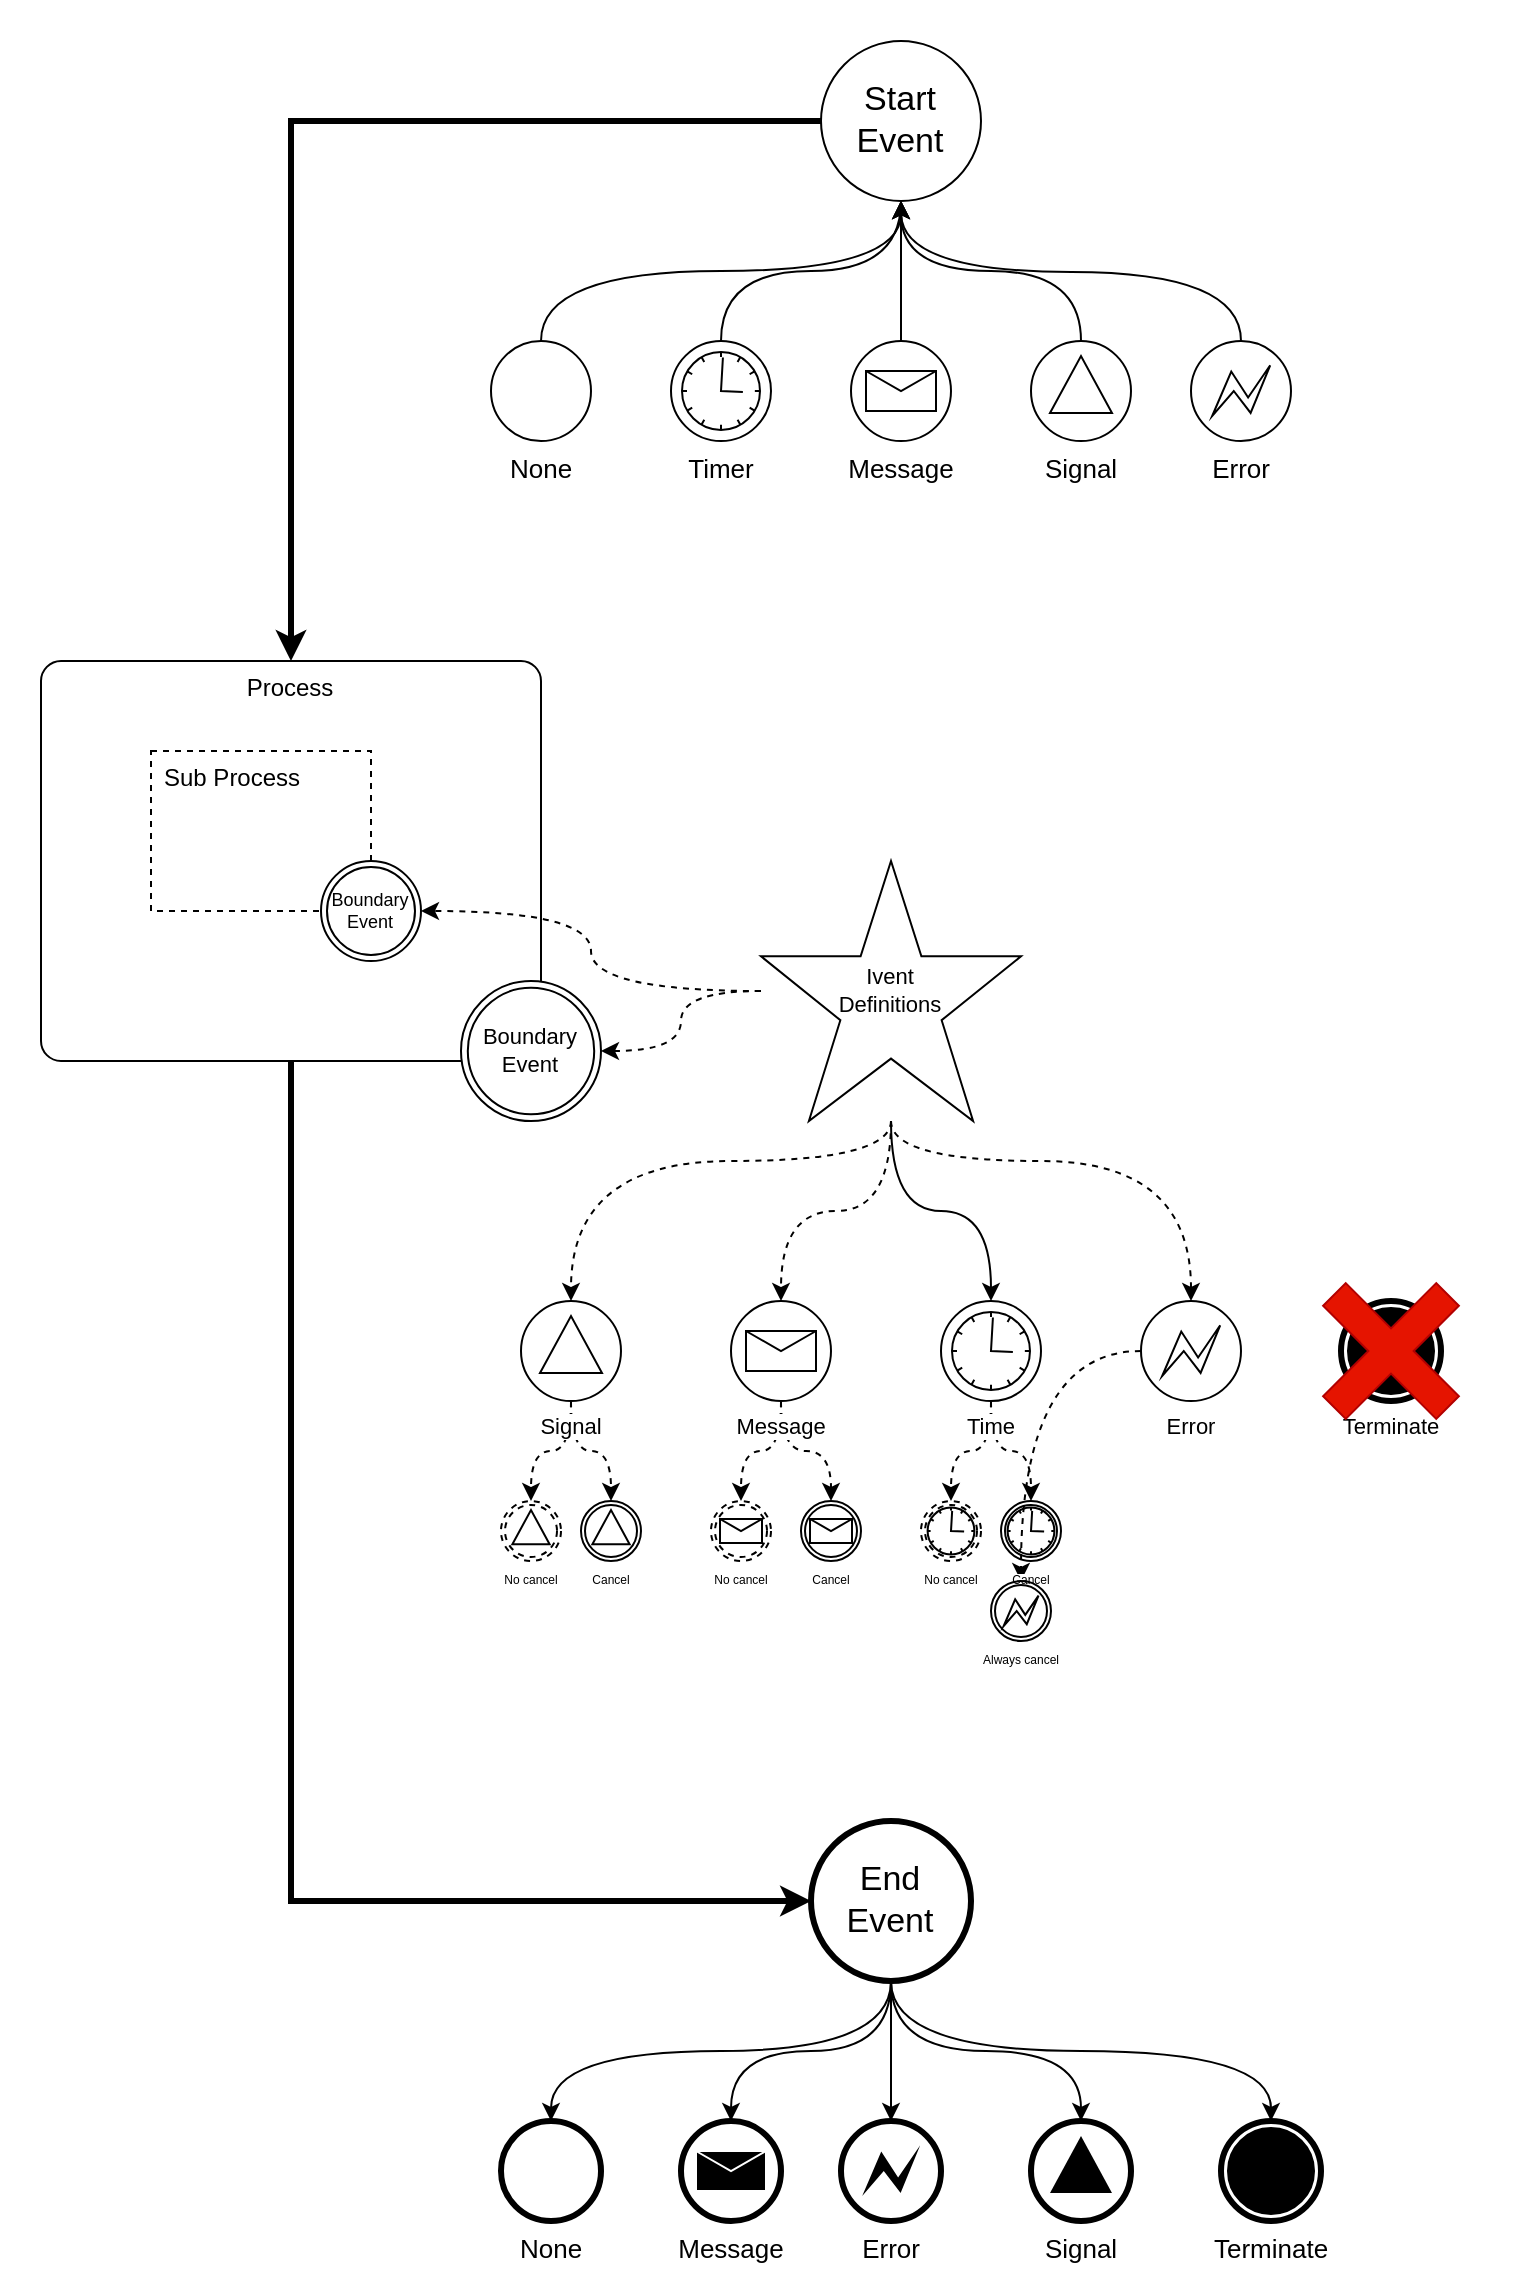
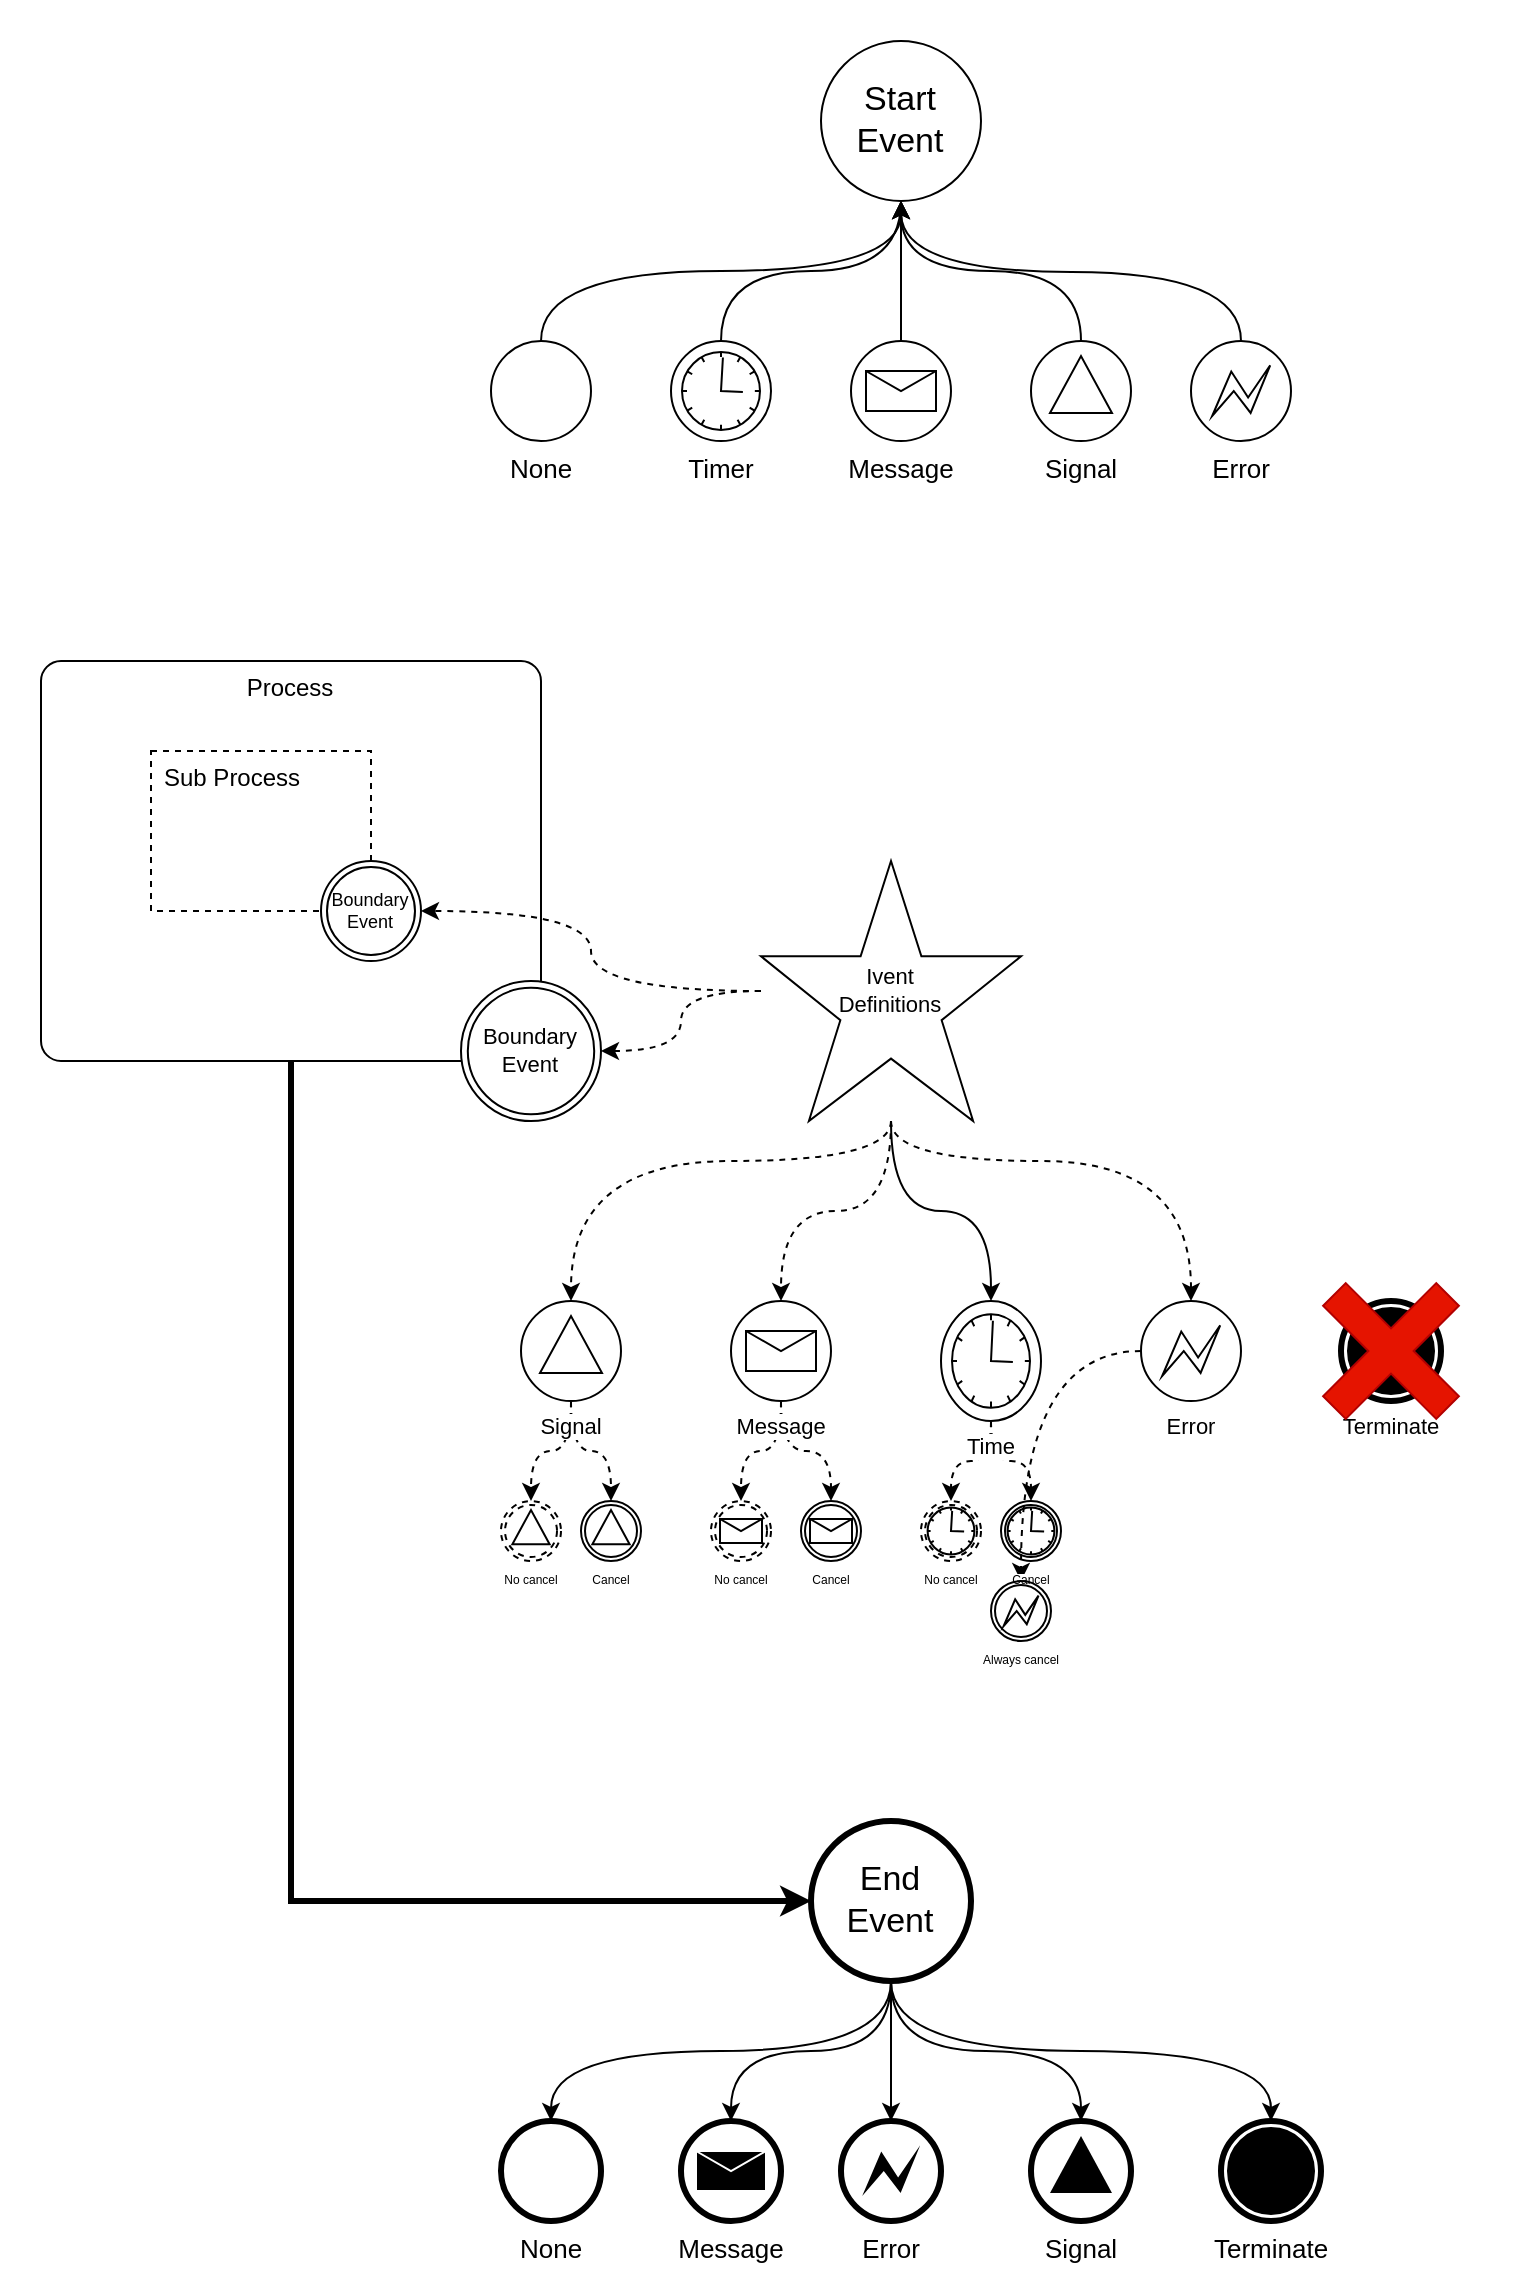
(297, 121) -> none
(991, 1351) -> (991, 1361)
